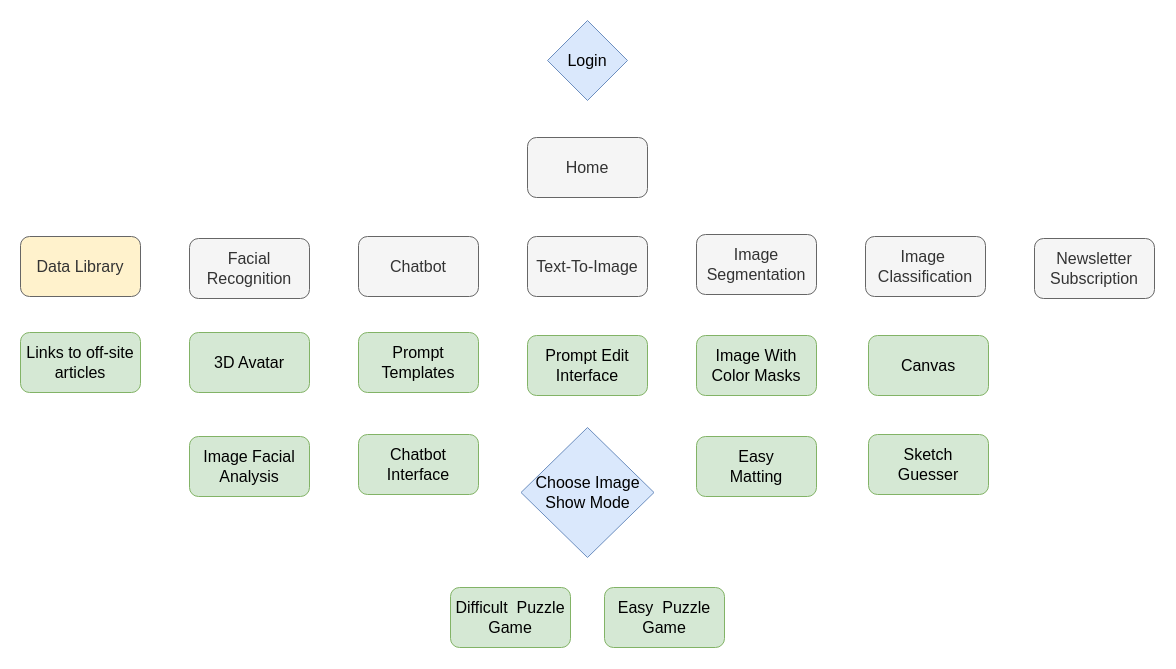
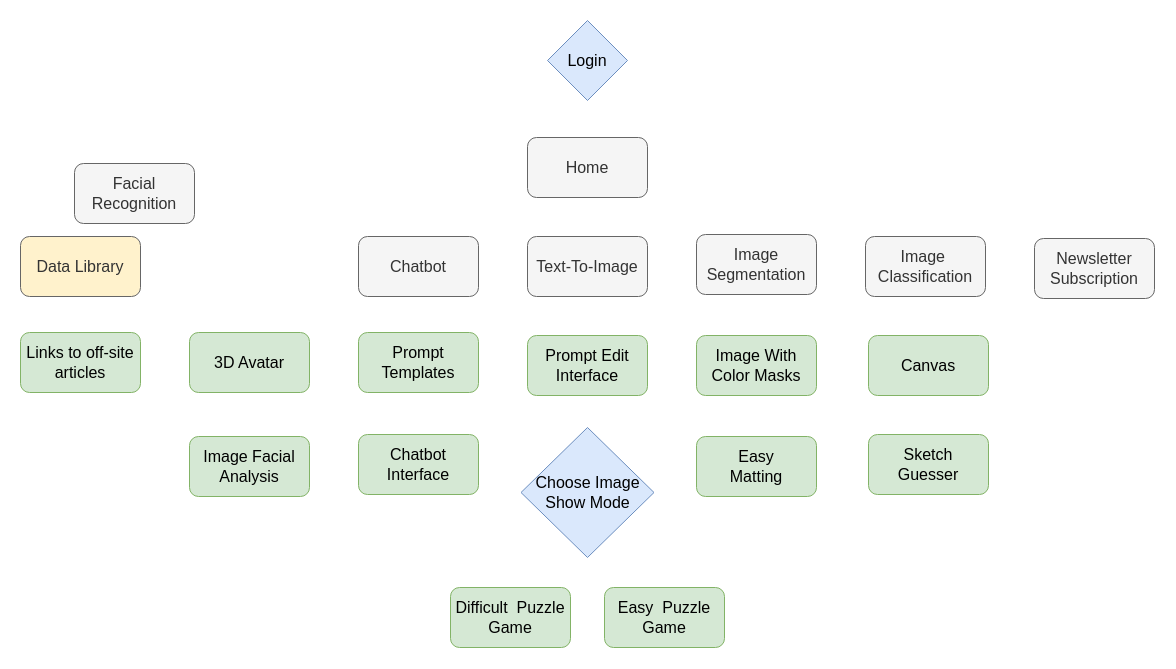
(250, 269) -> (135, 194)
